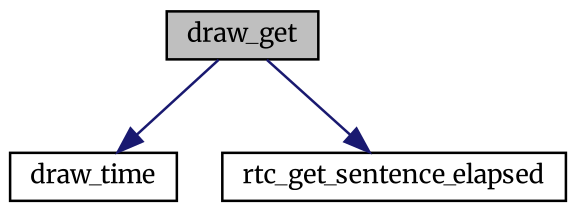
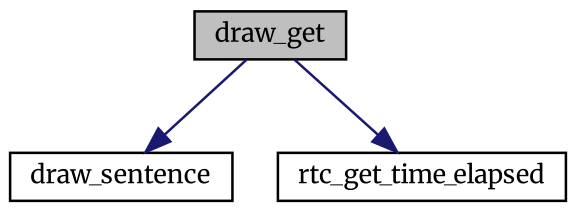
(93, 177) -> (121, 177)
(394, 177) -> (422, 177)
